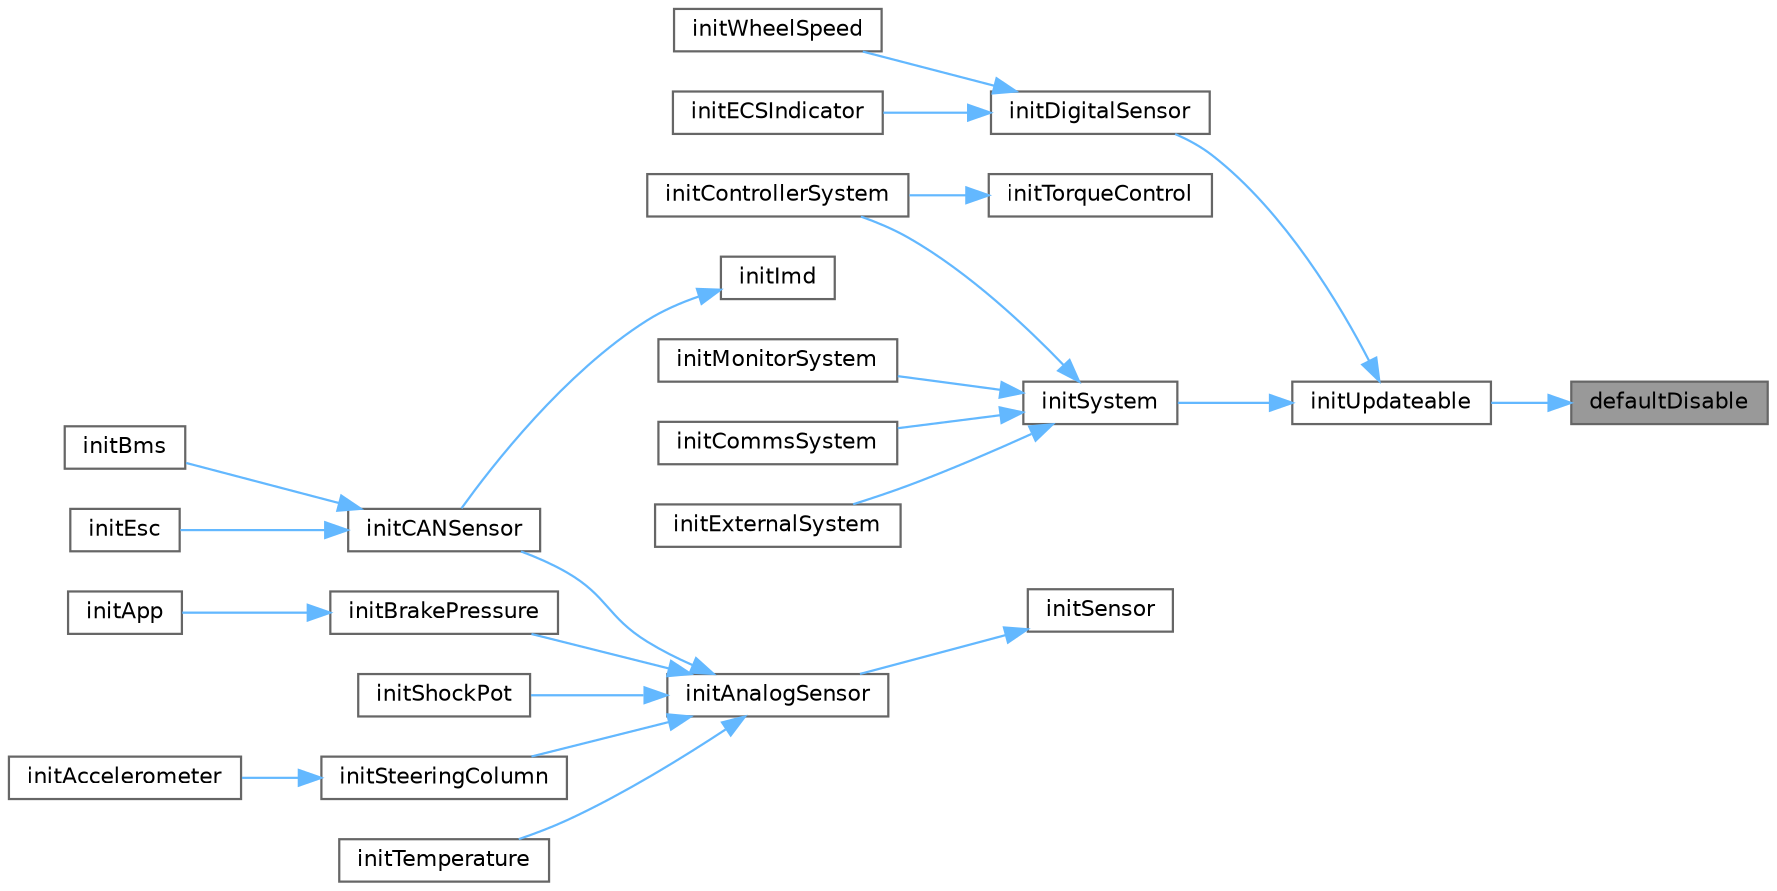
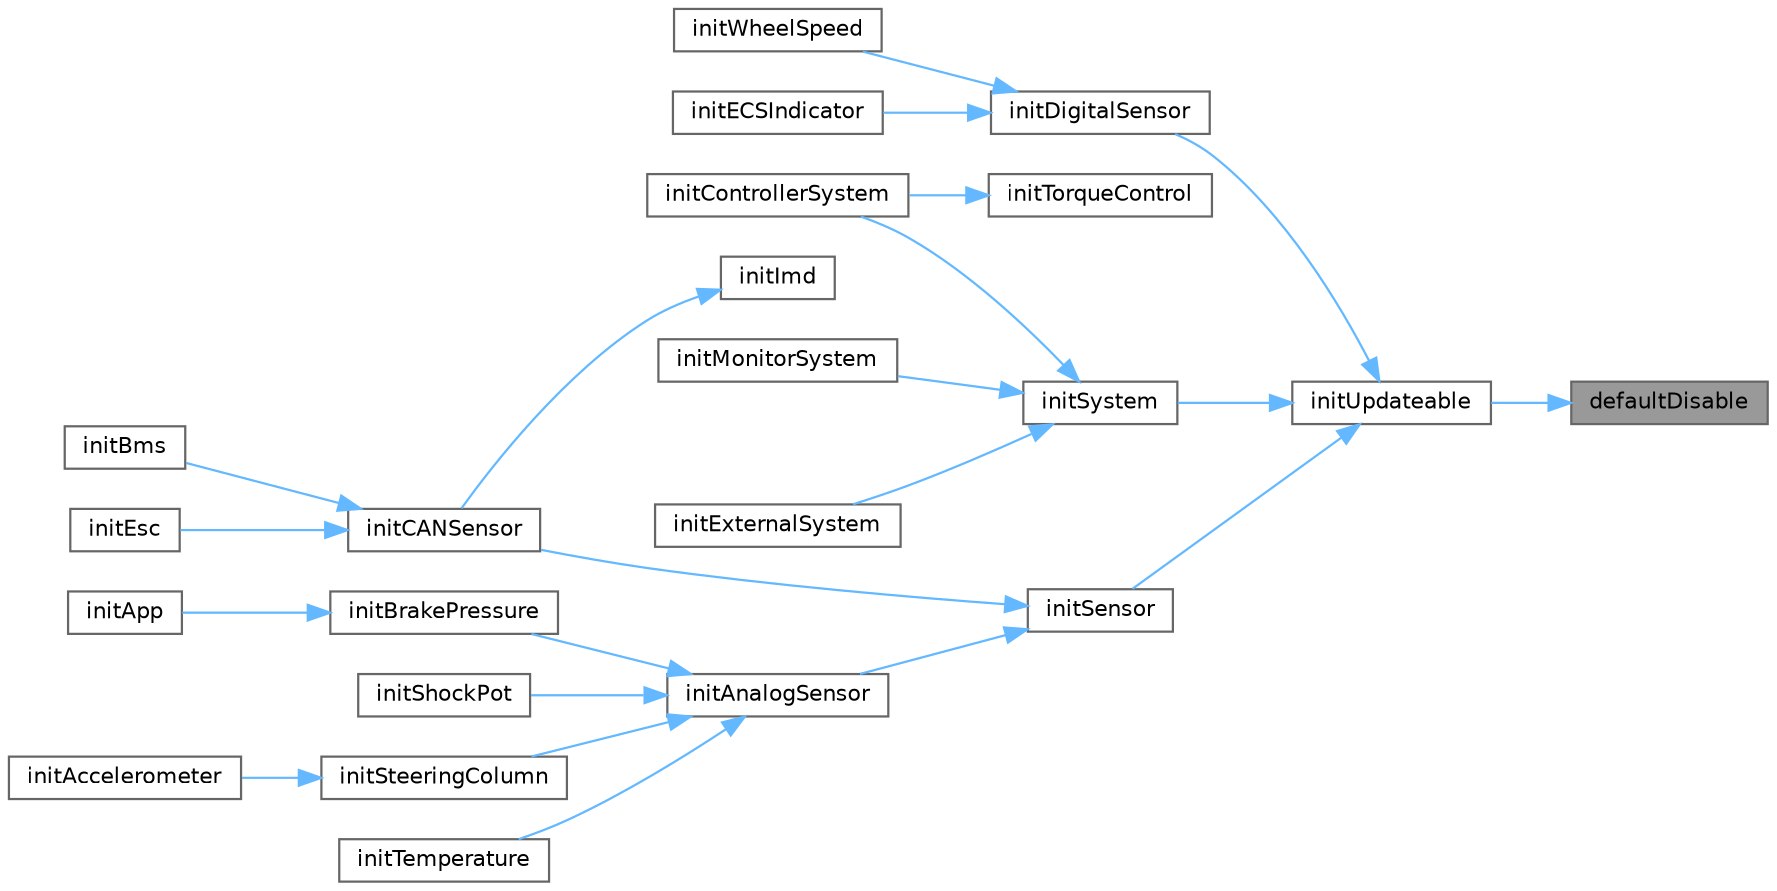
(778, 443) -> none
none -> (1237, 513)
(608, 607) -> (772, 583)
